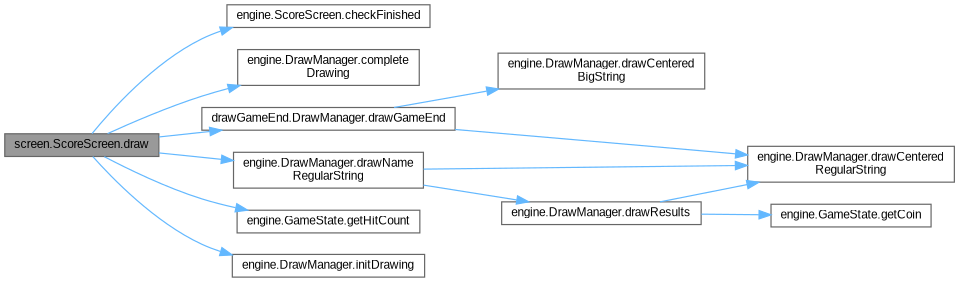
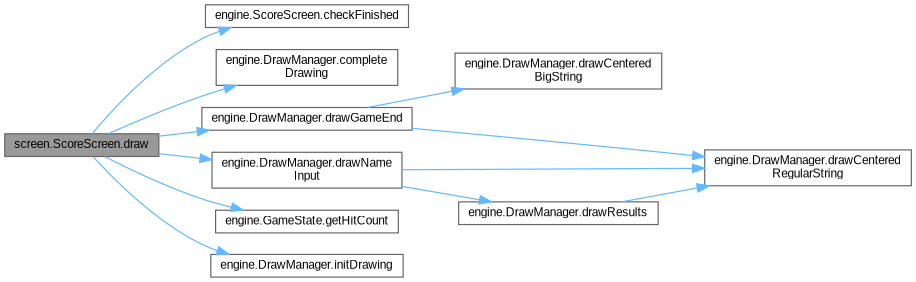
(328, 119) -> (307, 119)
(328, 170) -> (307, 170)
(851, 216) -> none
